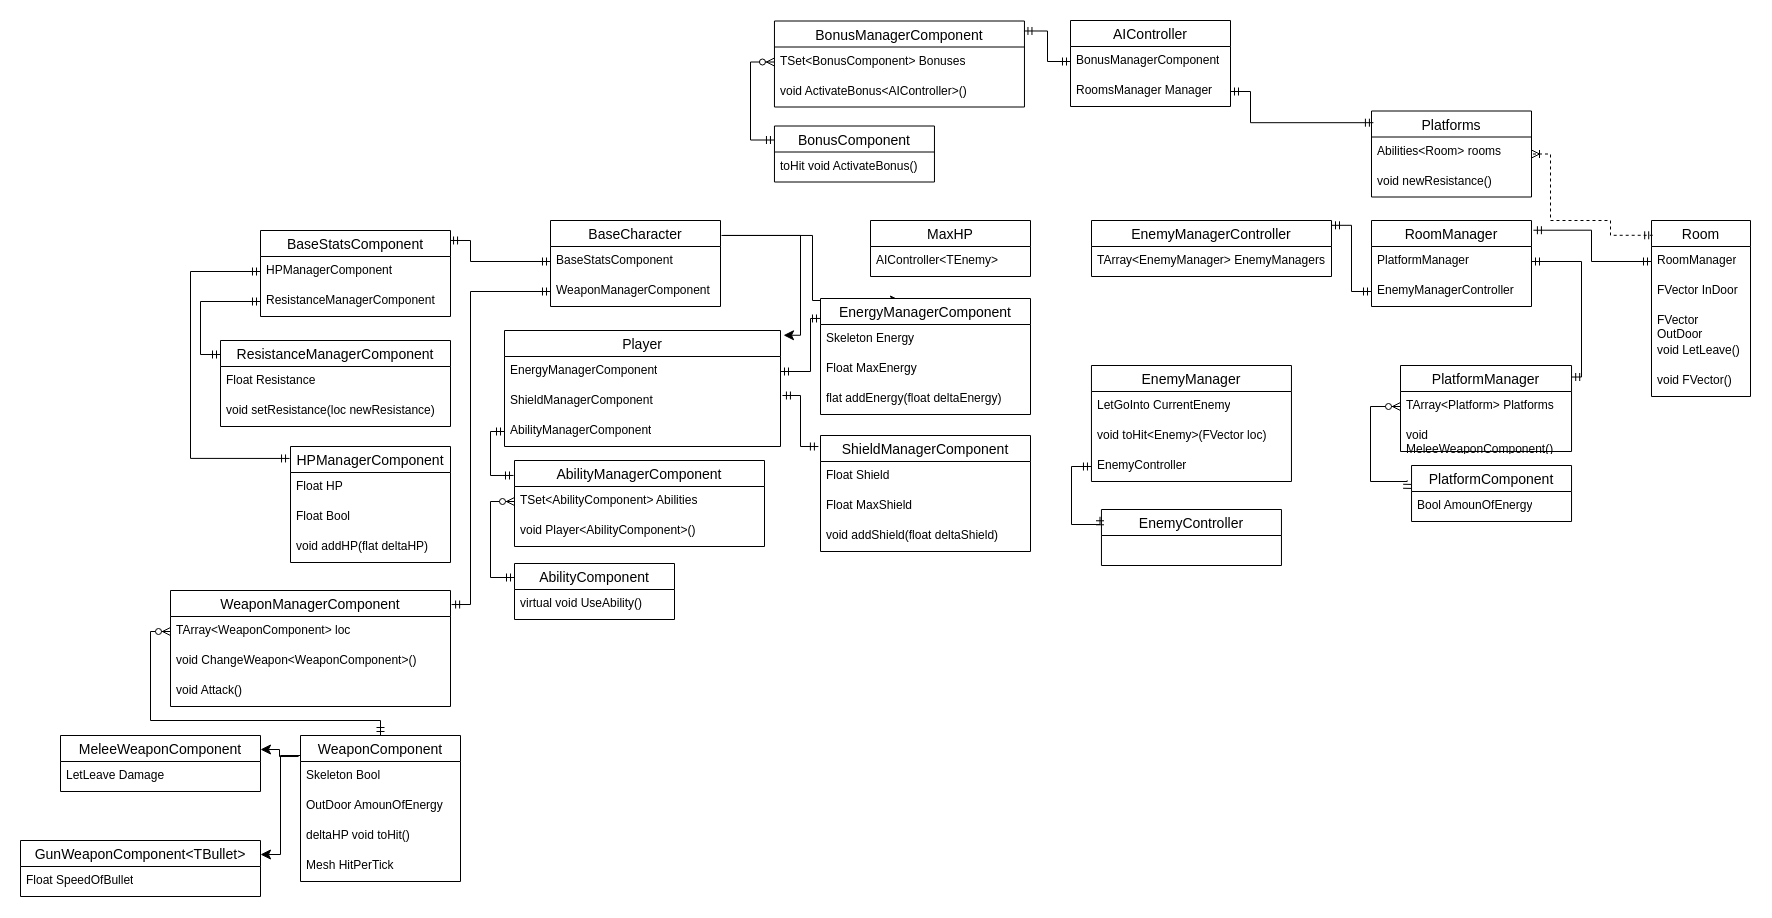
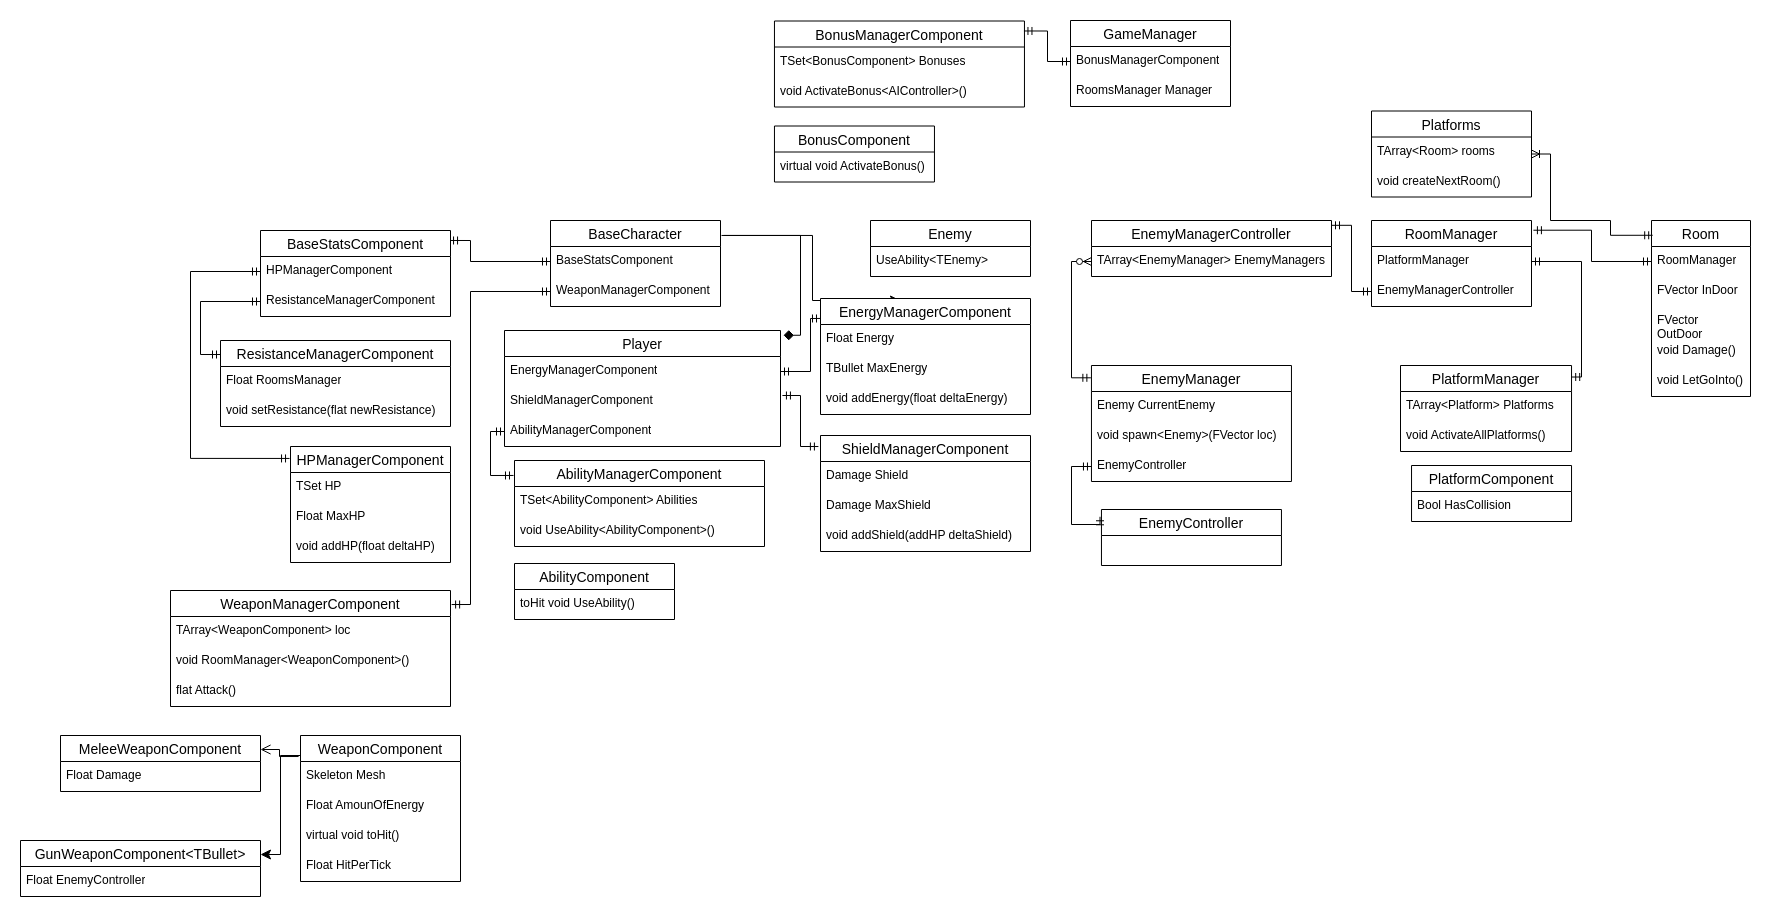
(1150, 34) -> (1150, 34)
(751, 102) -> none
(1287, 123) -> none
(1440, 152) -> (1436, 152)
(856, 174) -> (856, 174)
(1440, 182) -> (1445, 182)
(1566, 221) -> (1566, 221)
(950, 234) -> (950, 234)
(941, 261) -> (932, 261)
none -> (1072, 321)
(793, 335) -> (794, 335)
(874, 339) -> (864, 339)
(1702, 358) -> (1698, 351)
(874, 369) -> (879, 369)
(276, 381) -> (284, 381)
(1701, 381) -> (1702, 388)
(927, 406) -> (927, 406)
(1170, 406) -> (1156, 406)
(337, 418) -> (337, 418)
(1191, 436) -> (1192, 436)
(1487, 443) -> (1487, 443)
(1371, 449) -> none
(861, 476) -> (866, 476)
(320, 487) -> (318, 487)
(871, 506) -> (876, 506)
(1475, 506) -> (1465, 506)
(325, 517) -> (330, 517)
(615, 531) -> (626, 531)
(923, 536) -> (925, 536)
(491, 541) -> none
(369, 547) -> (372, 554)
(592, 604) -> (587, 604)
(294, 661) -> (291, 661)
(217, 691) -> (217, 691)
(220, 721) -> none
(270, 750) -> (267, 750)
(115, 776) -> (104, 776)
(346, 776) -> (347, 776)
(376, 806) -> (367, 806)
(366, 836) -> (364, 836)
(352, 866) -> (354, 866)
(84, 881) -> (91, 881)
